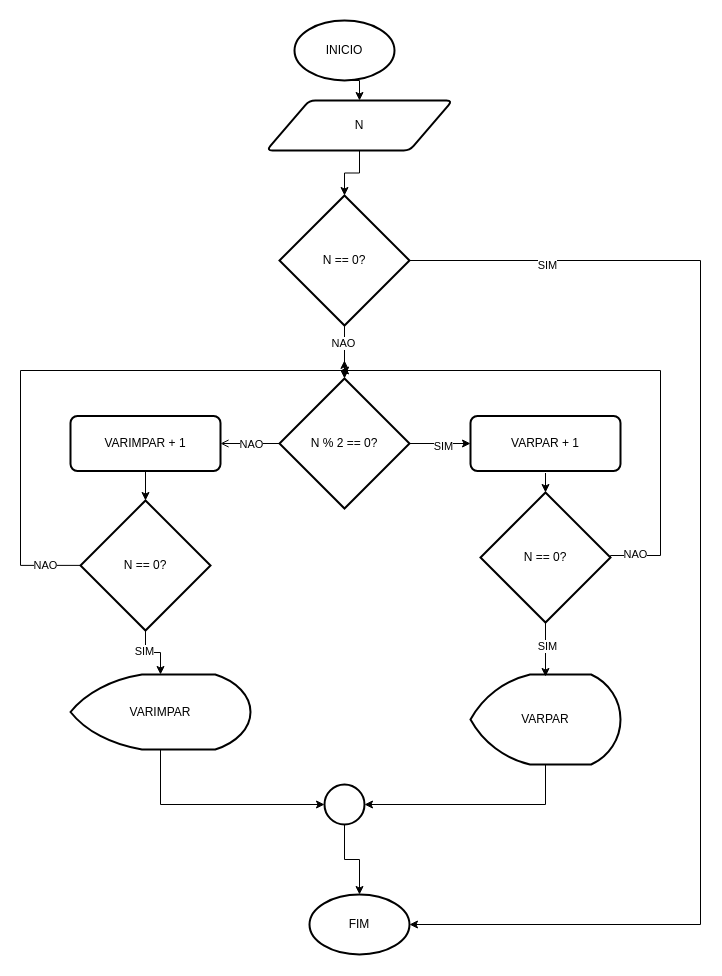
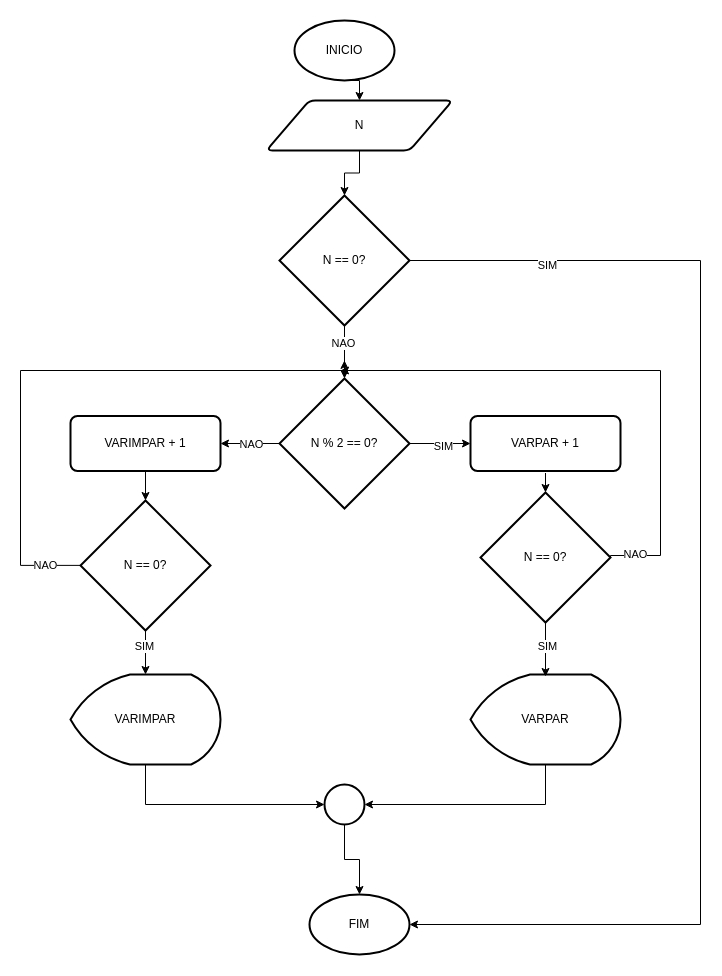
(227, 444) -> (229, 444)
(161, 712) -> (146, 720)
